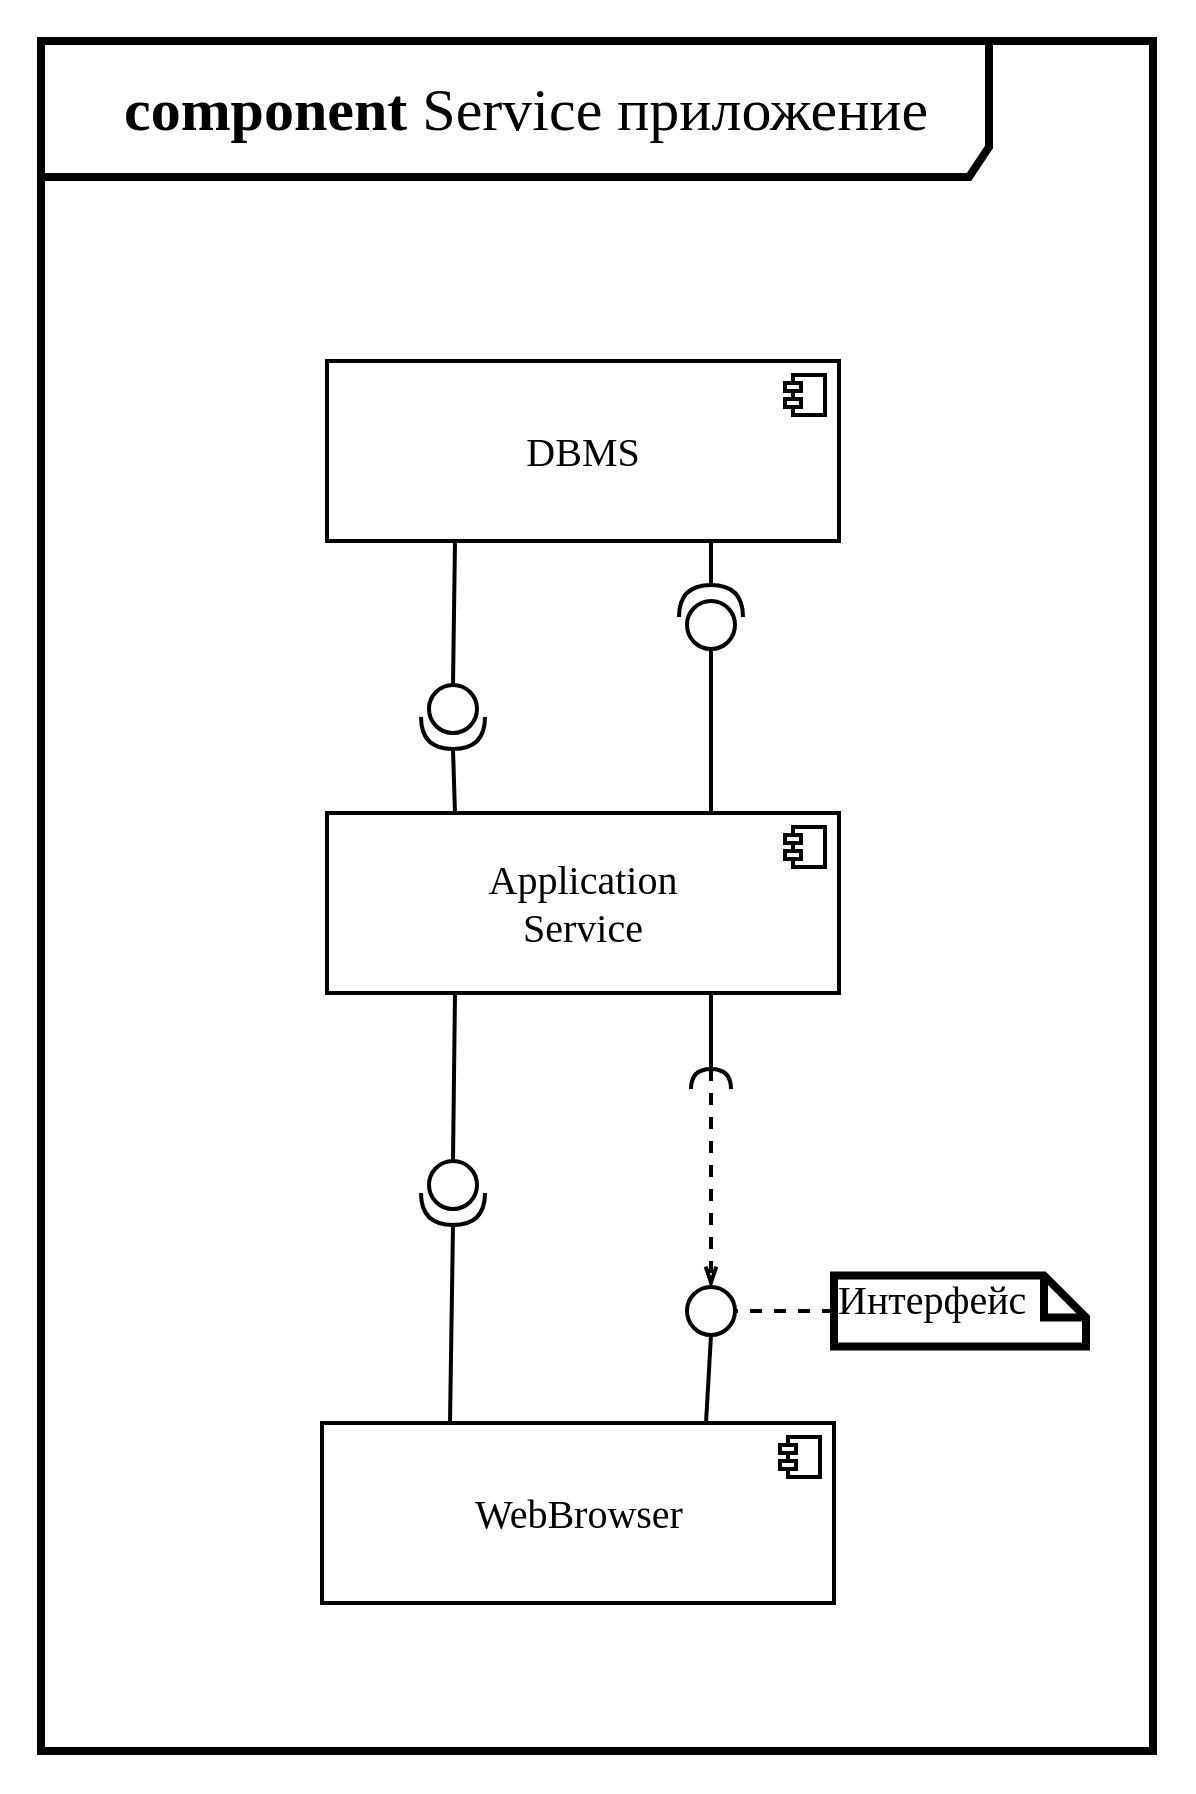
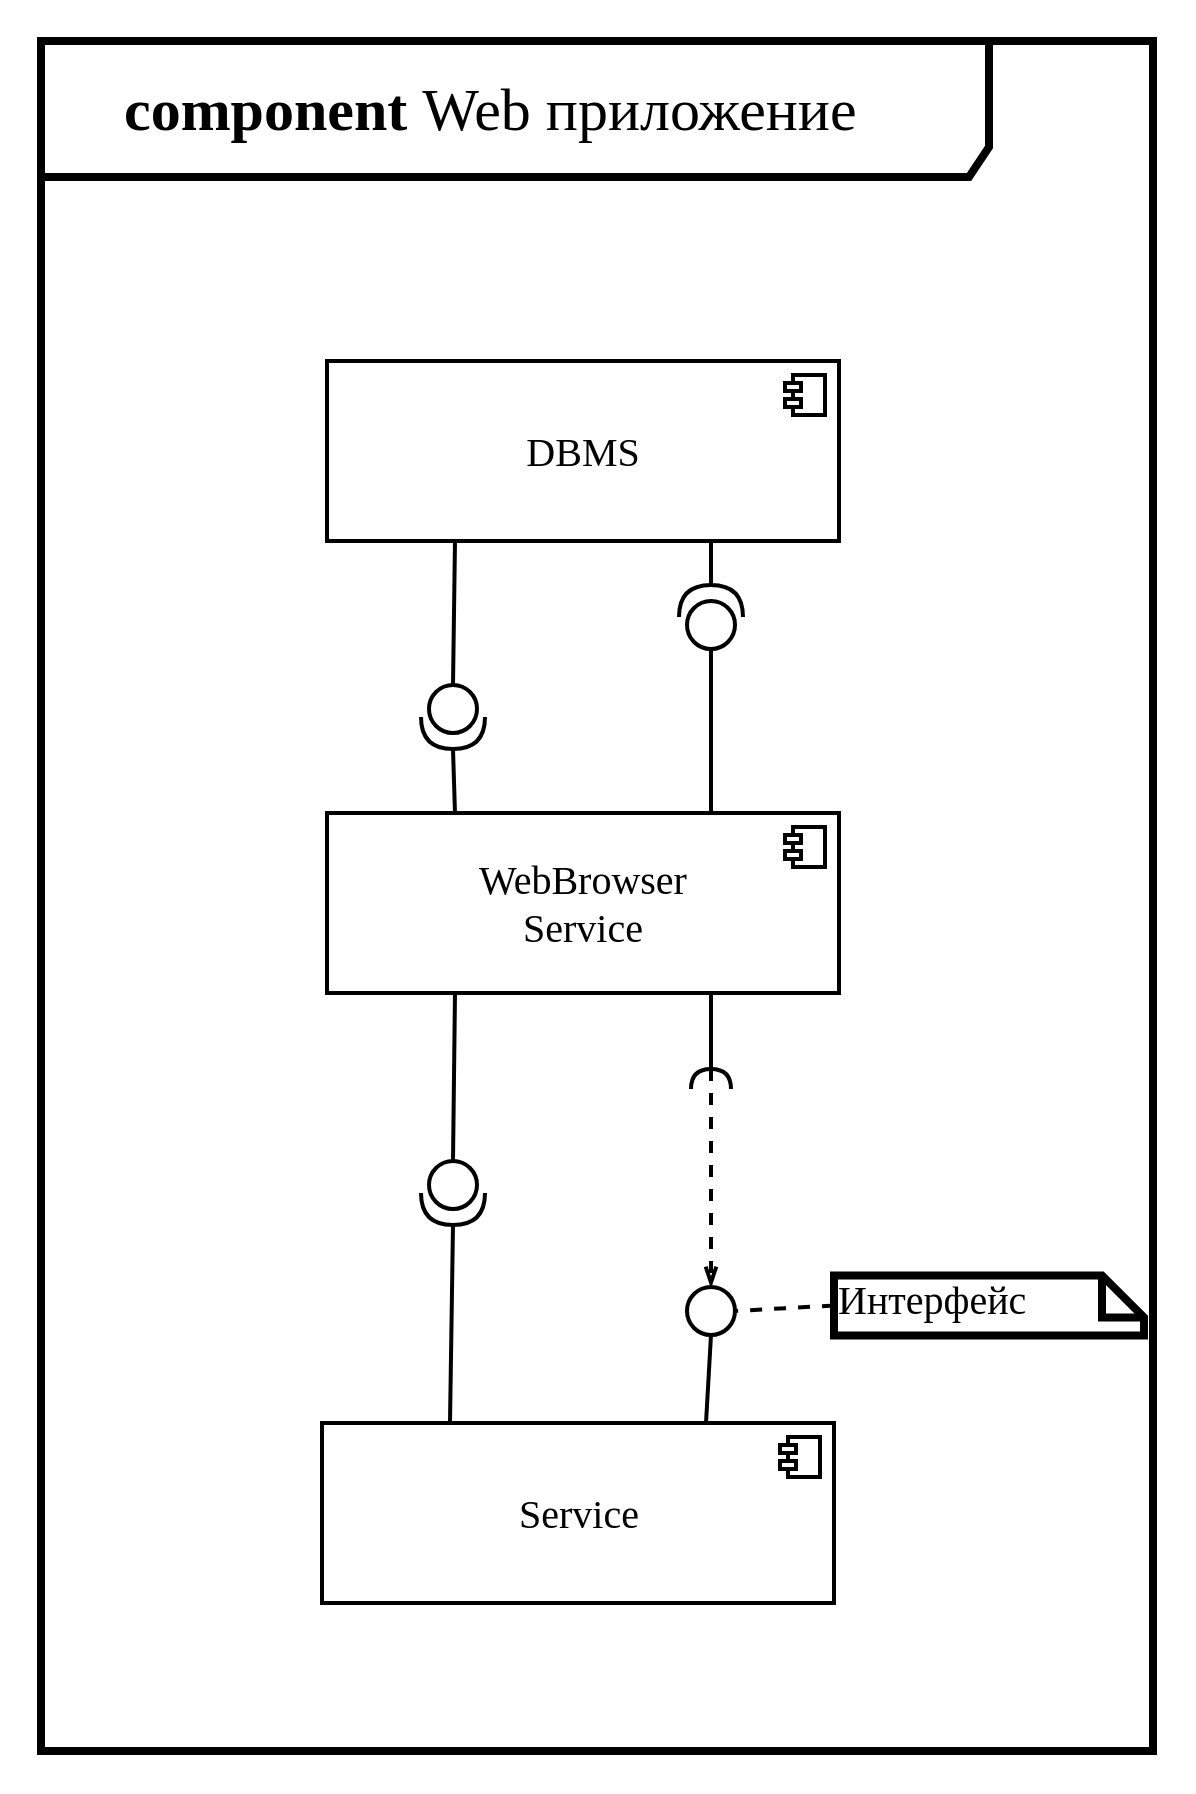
(492, 109) -> (433, 109)
(584, 903) -> (584, 903)
(960, 1311) -> (989, 1306)
(580, 1513) -> (580, 1513)
